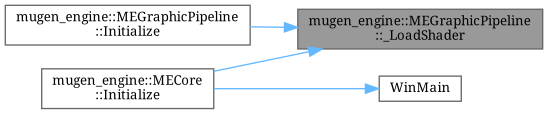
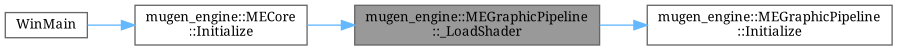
(267, 27) -> (617, 25)
(290, 89) -> (104, 25)
